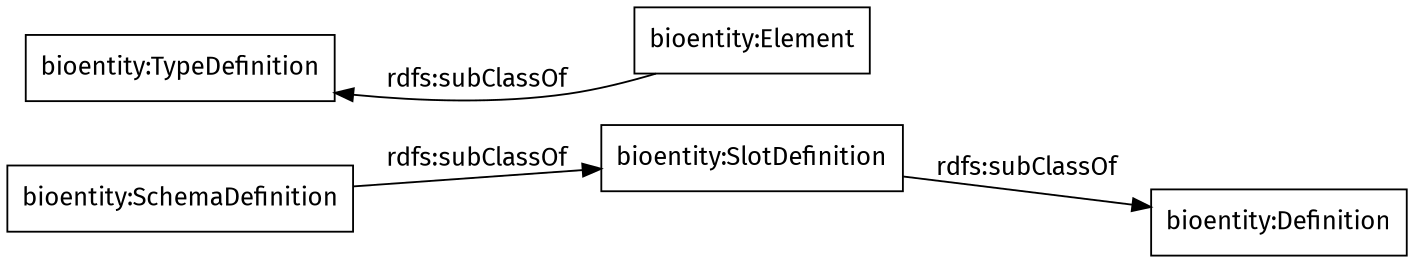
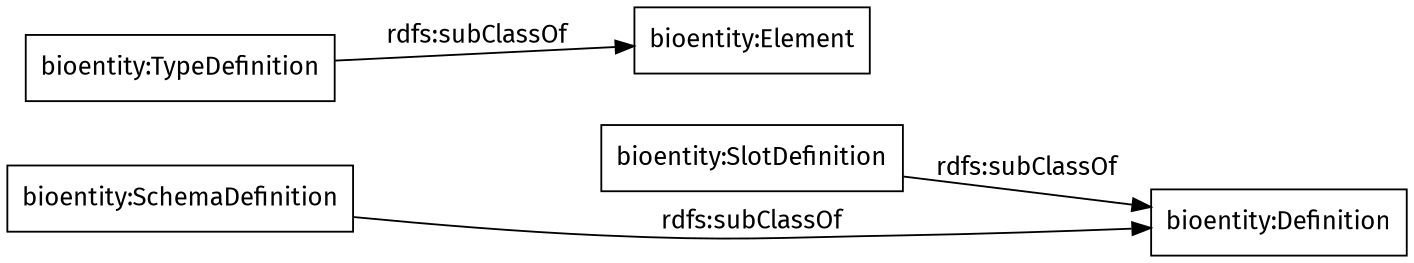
(506, 99) -> (475, 54)
(468, 178) -> (742, 238)
